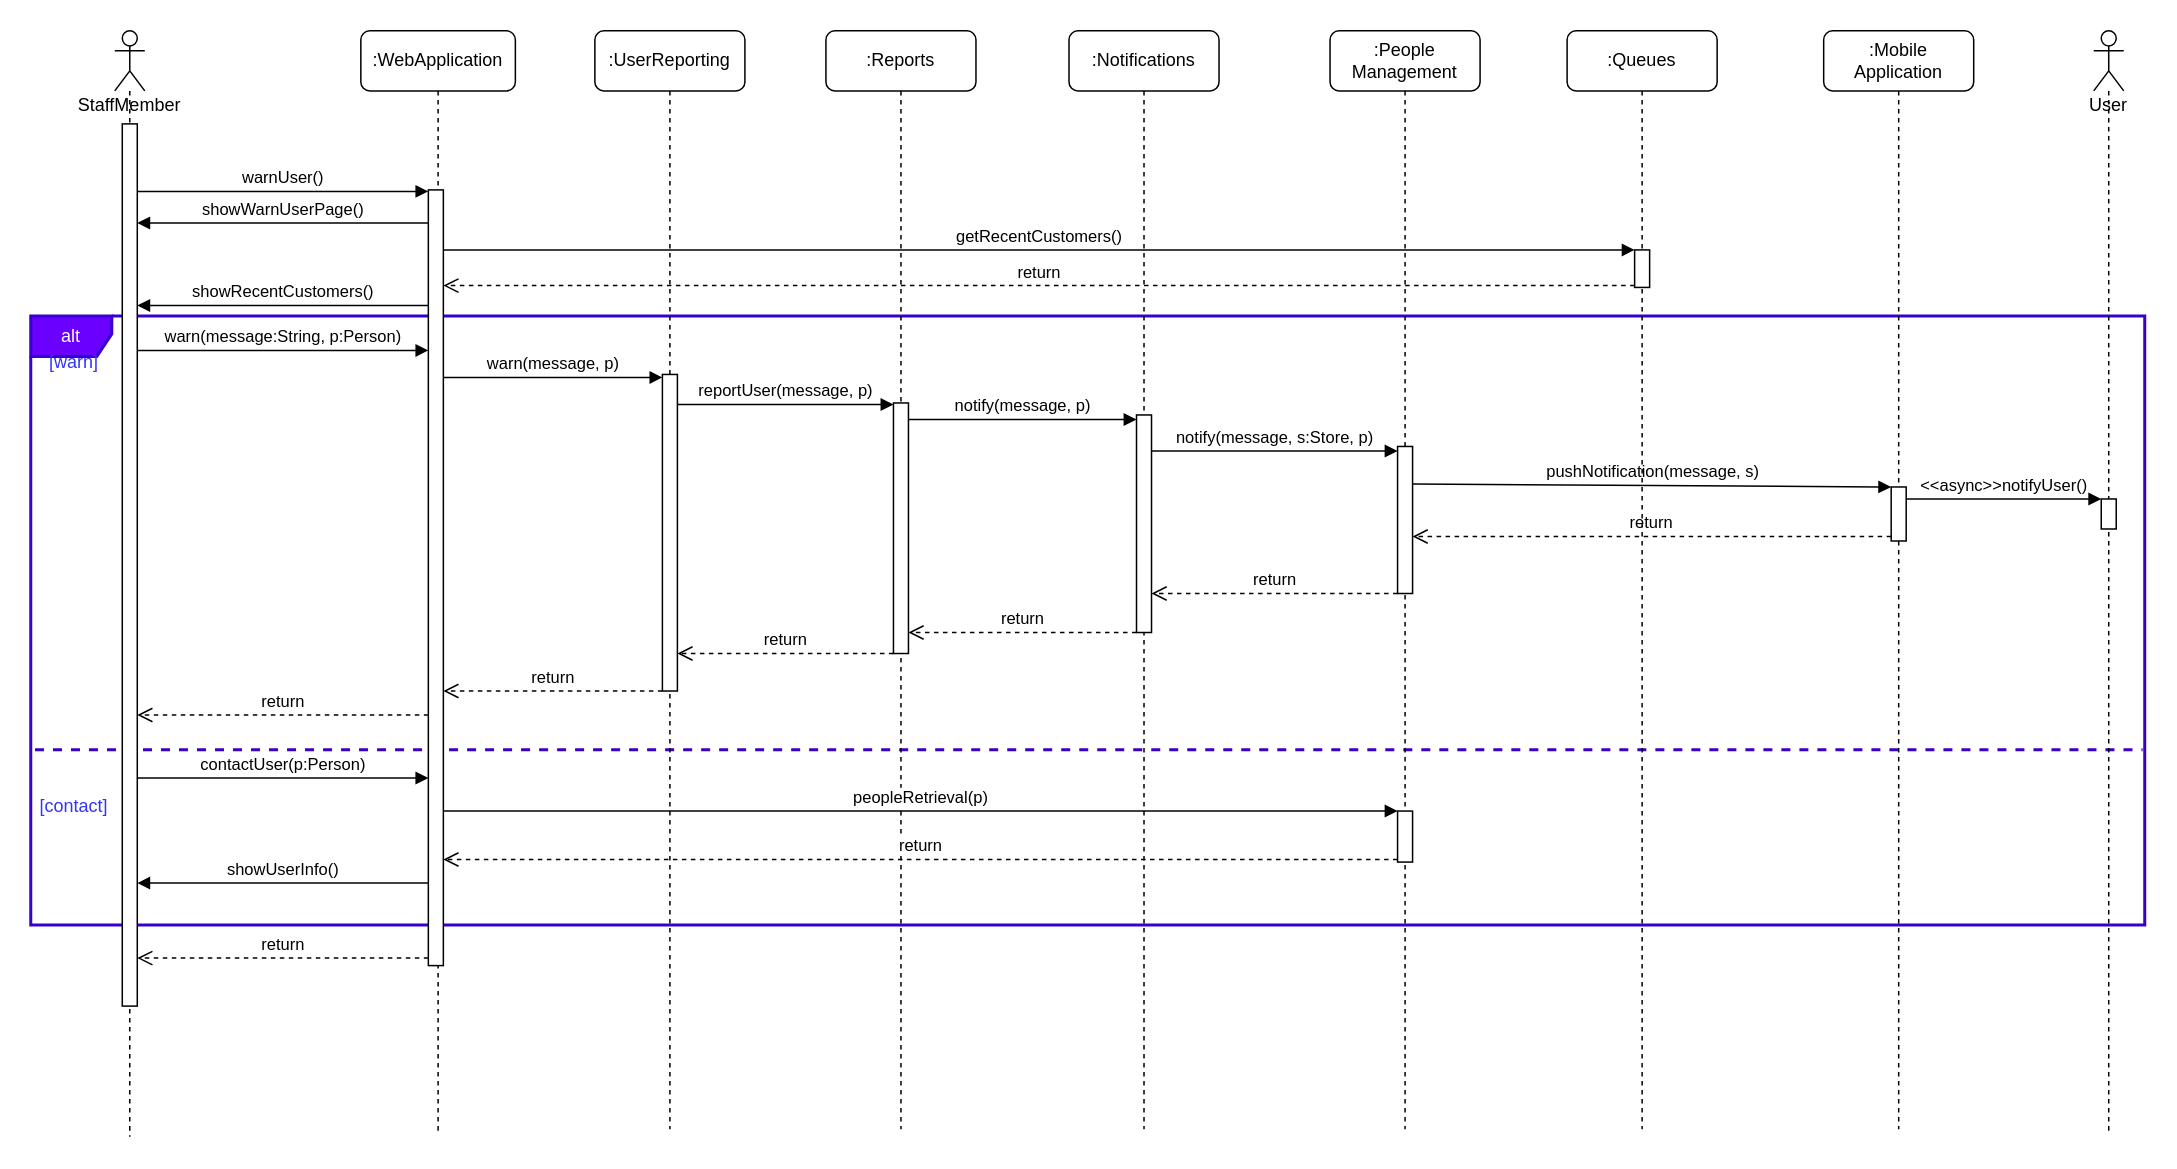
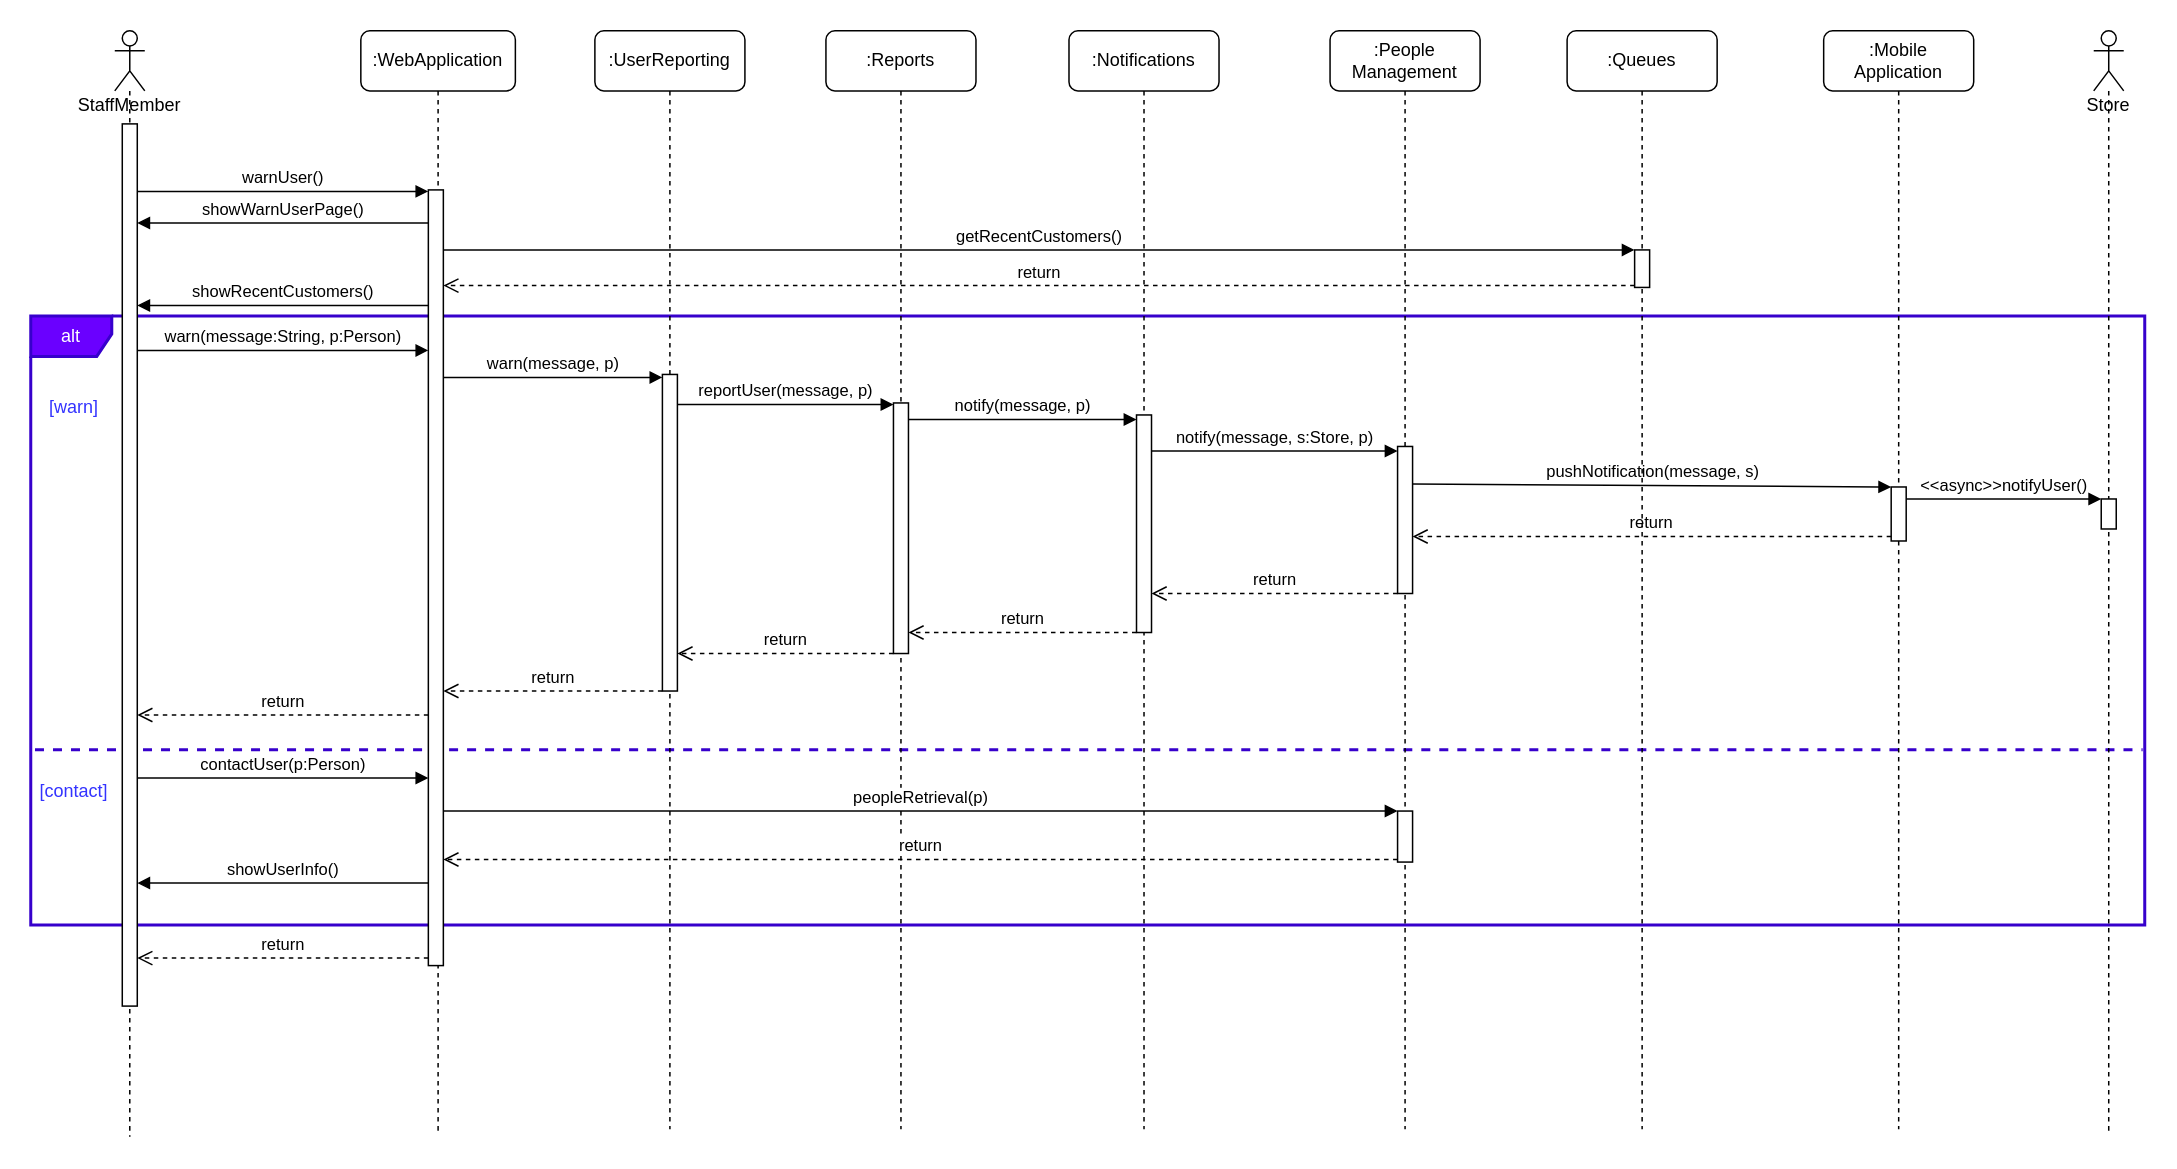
(2108, 117) -> (2108, 117)
(74, 362) -> (74, 407)
(74, 806) -> (74, 791)
